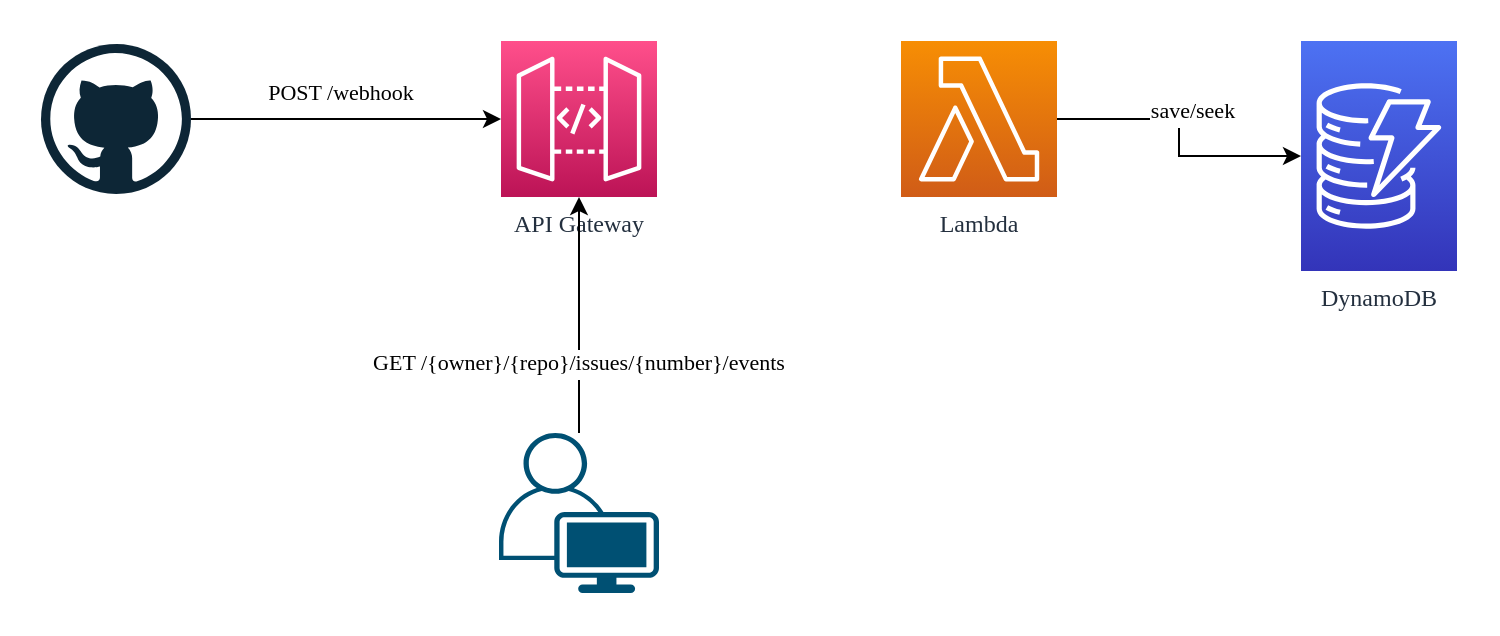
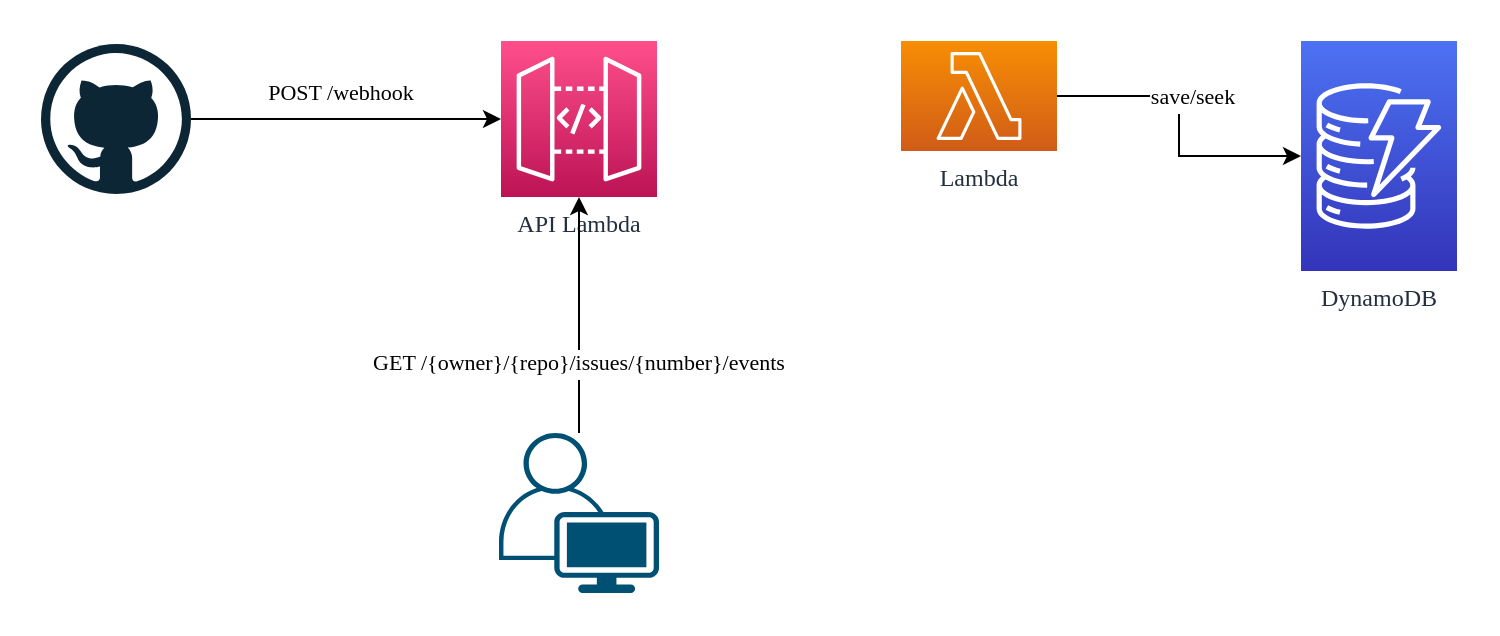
(979, 119) -> (979, 96)
(580, 225) -> (580, 225)
